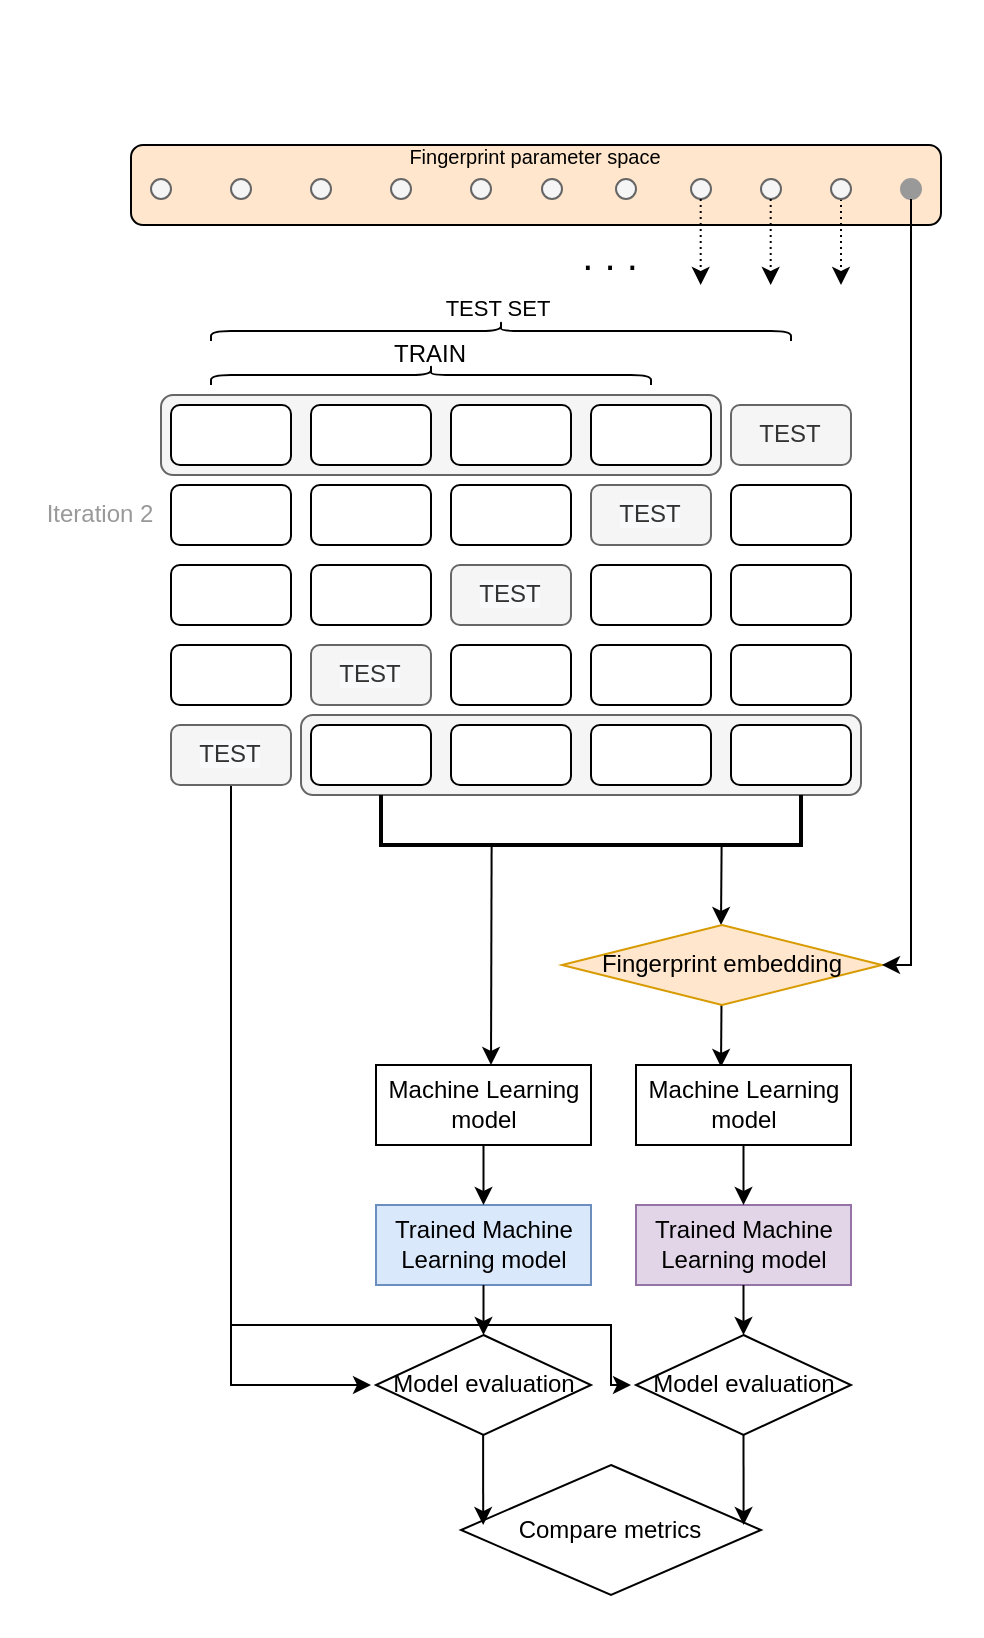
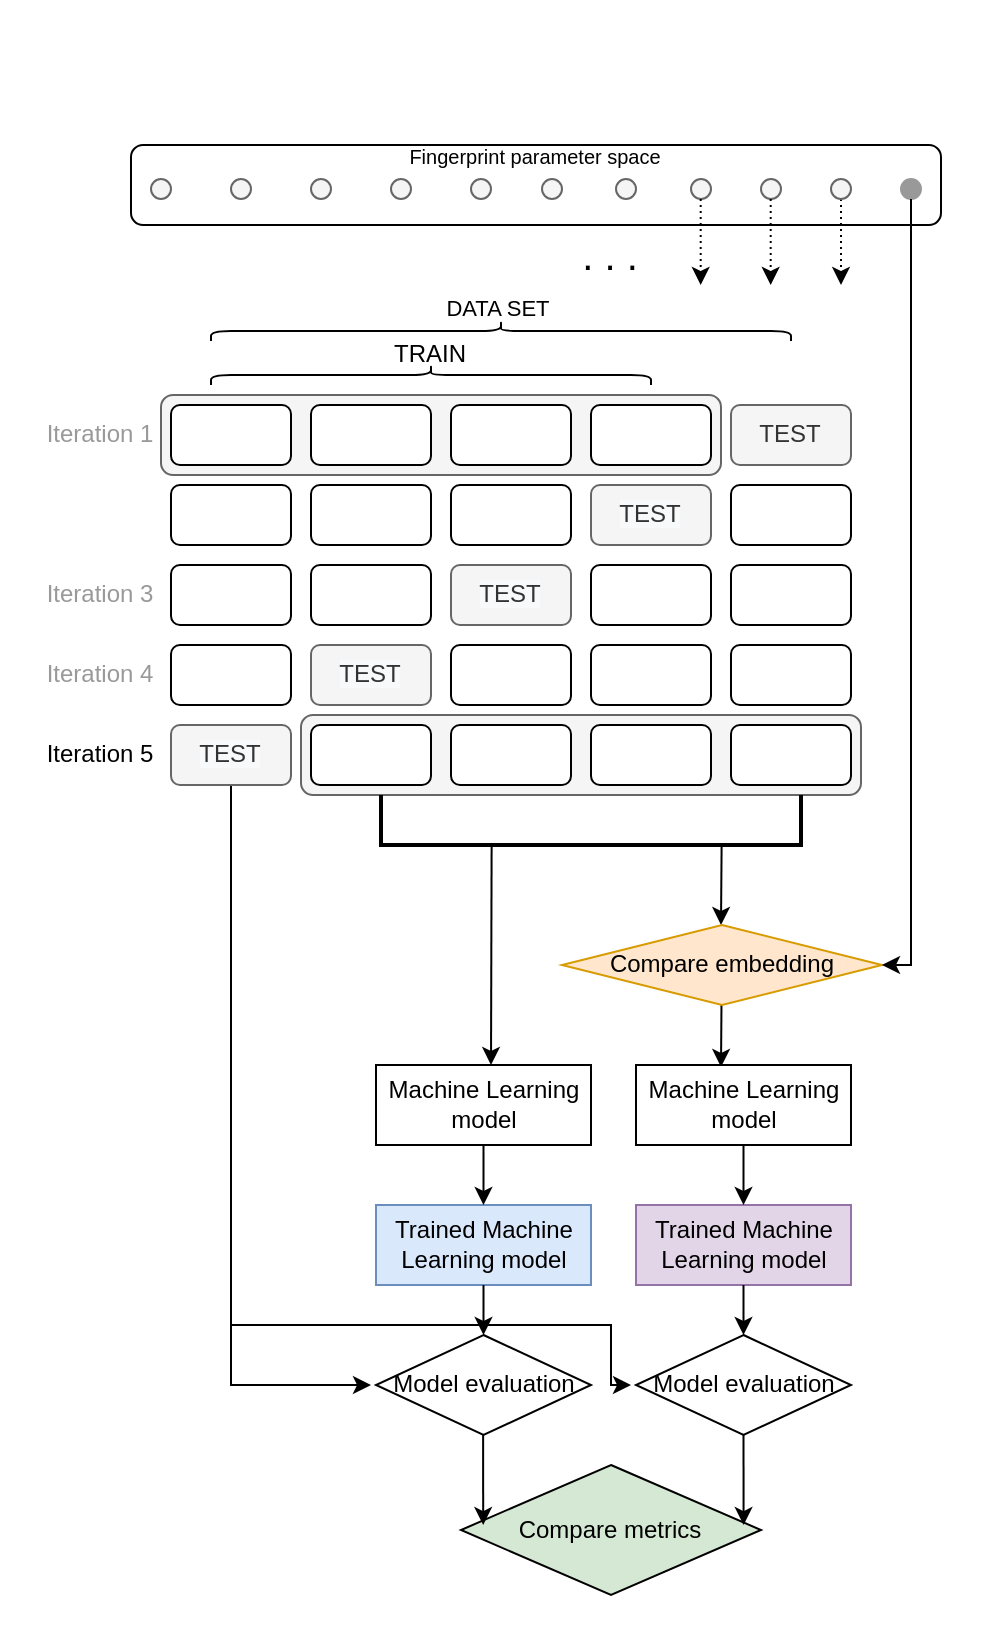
(536, 185) -> (536, 185)
(499, 309) -> (499, 309)
none -> (101, 435)
(101, 515) -> none
none -> (101, 595)
none -> (101, 675)
none -> (101, 755)
(723, 965) -> (723, 965)
(611, 1530) -> (611, 1530)
